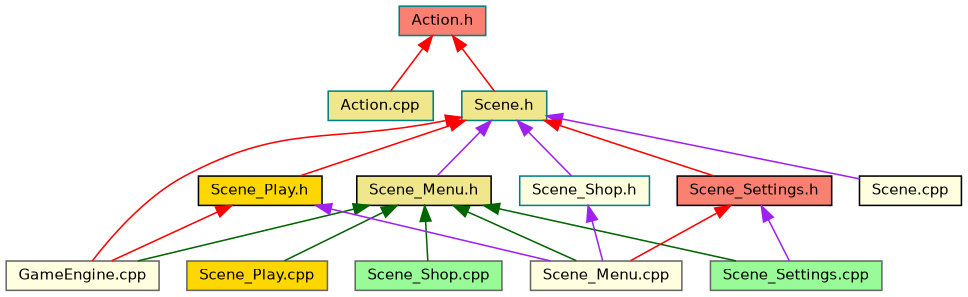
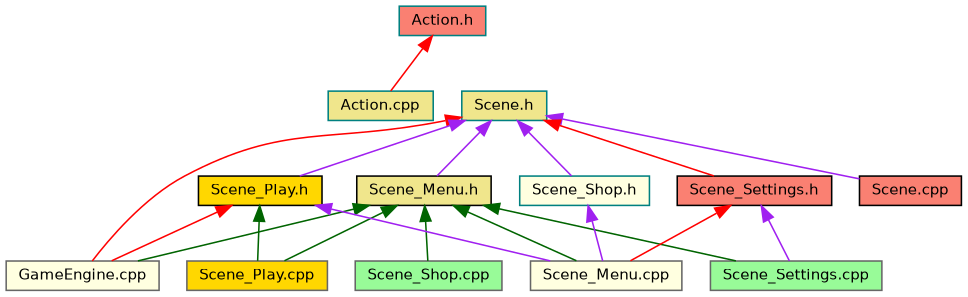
(478, 70) -> none
(375, 151) -> (375, 151)
(910, 191) -> (910, 191)
none -> (258, 242)
